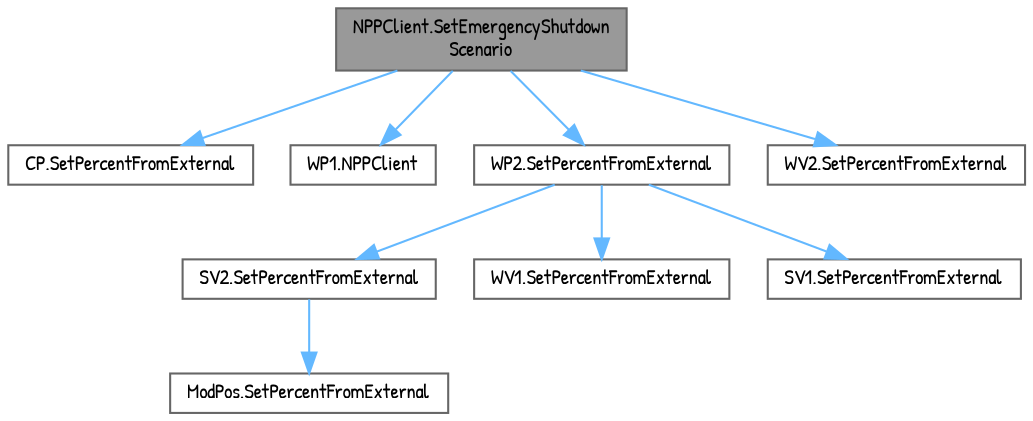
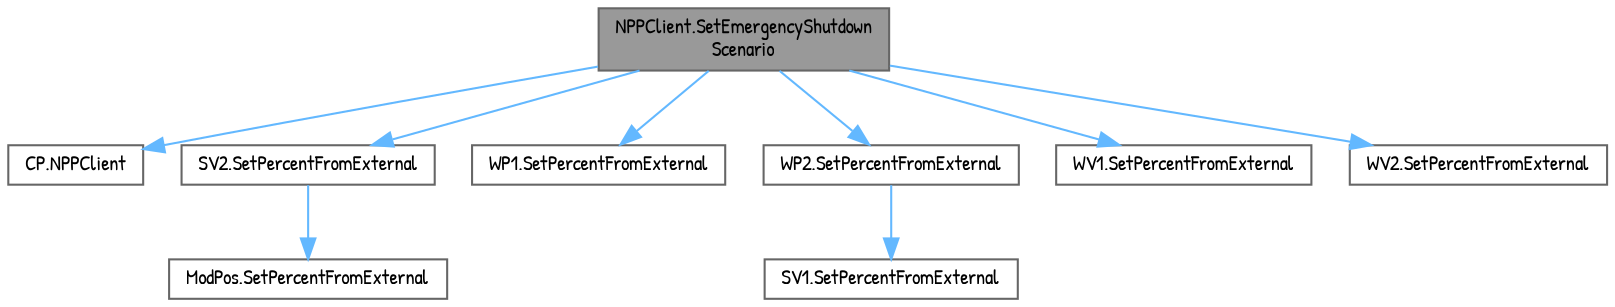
(131, 165) -> (76, 165)
(363, 165) -> (599, 165)
(602, 212) -> (974, 105)
(466, 218) -> (516, 105)
